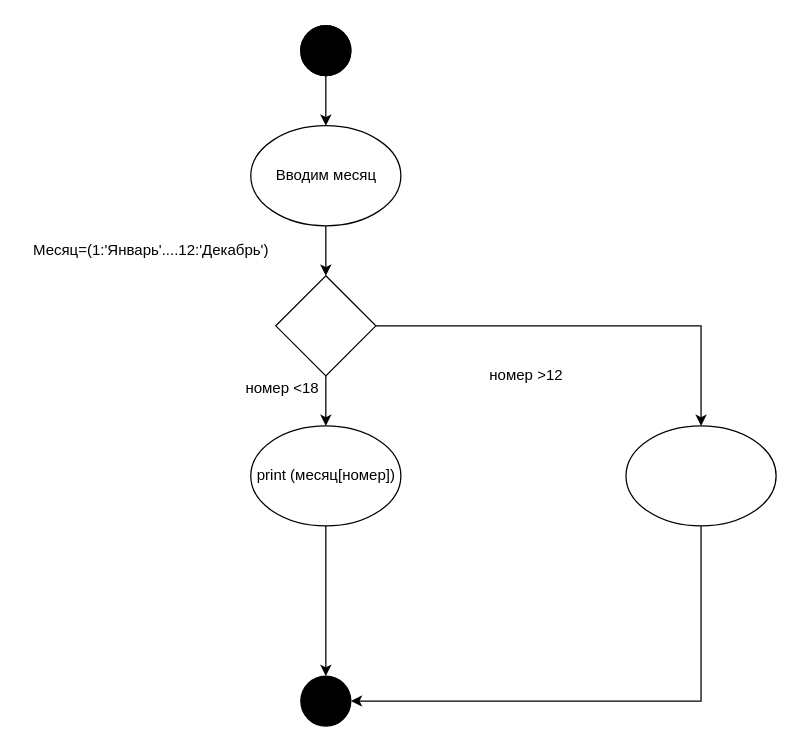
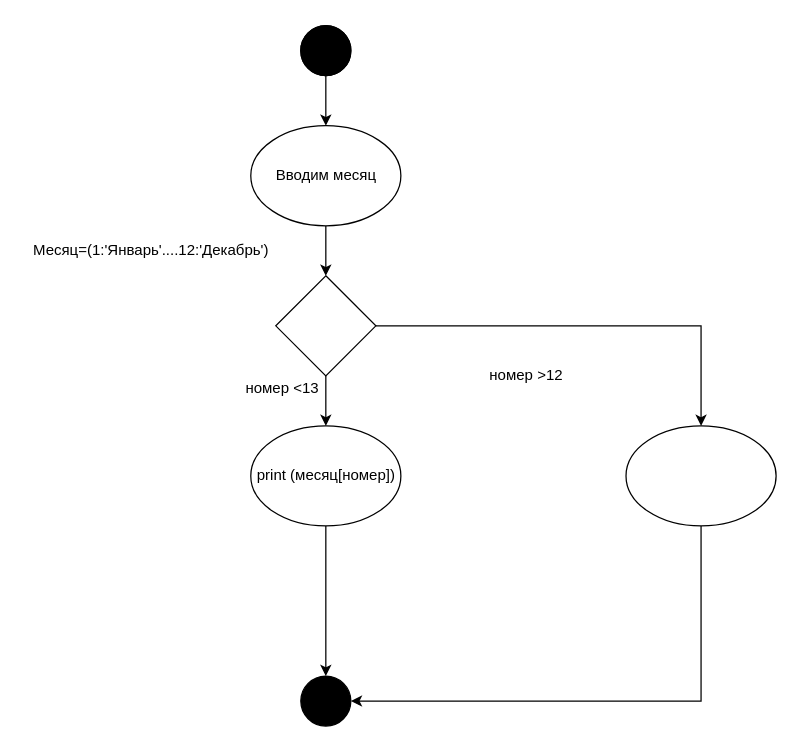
(283, 388) -> (283, 388)
